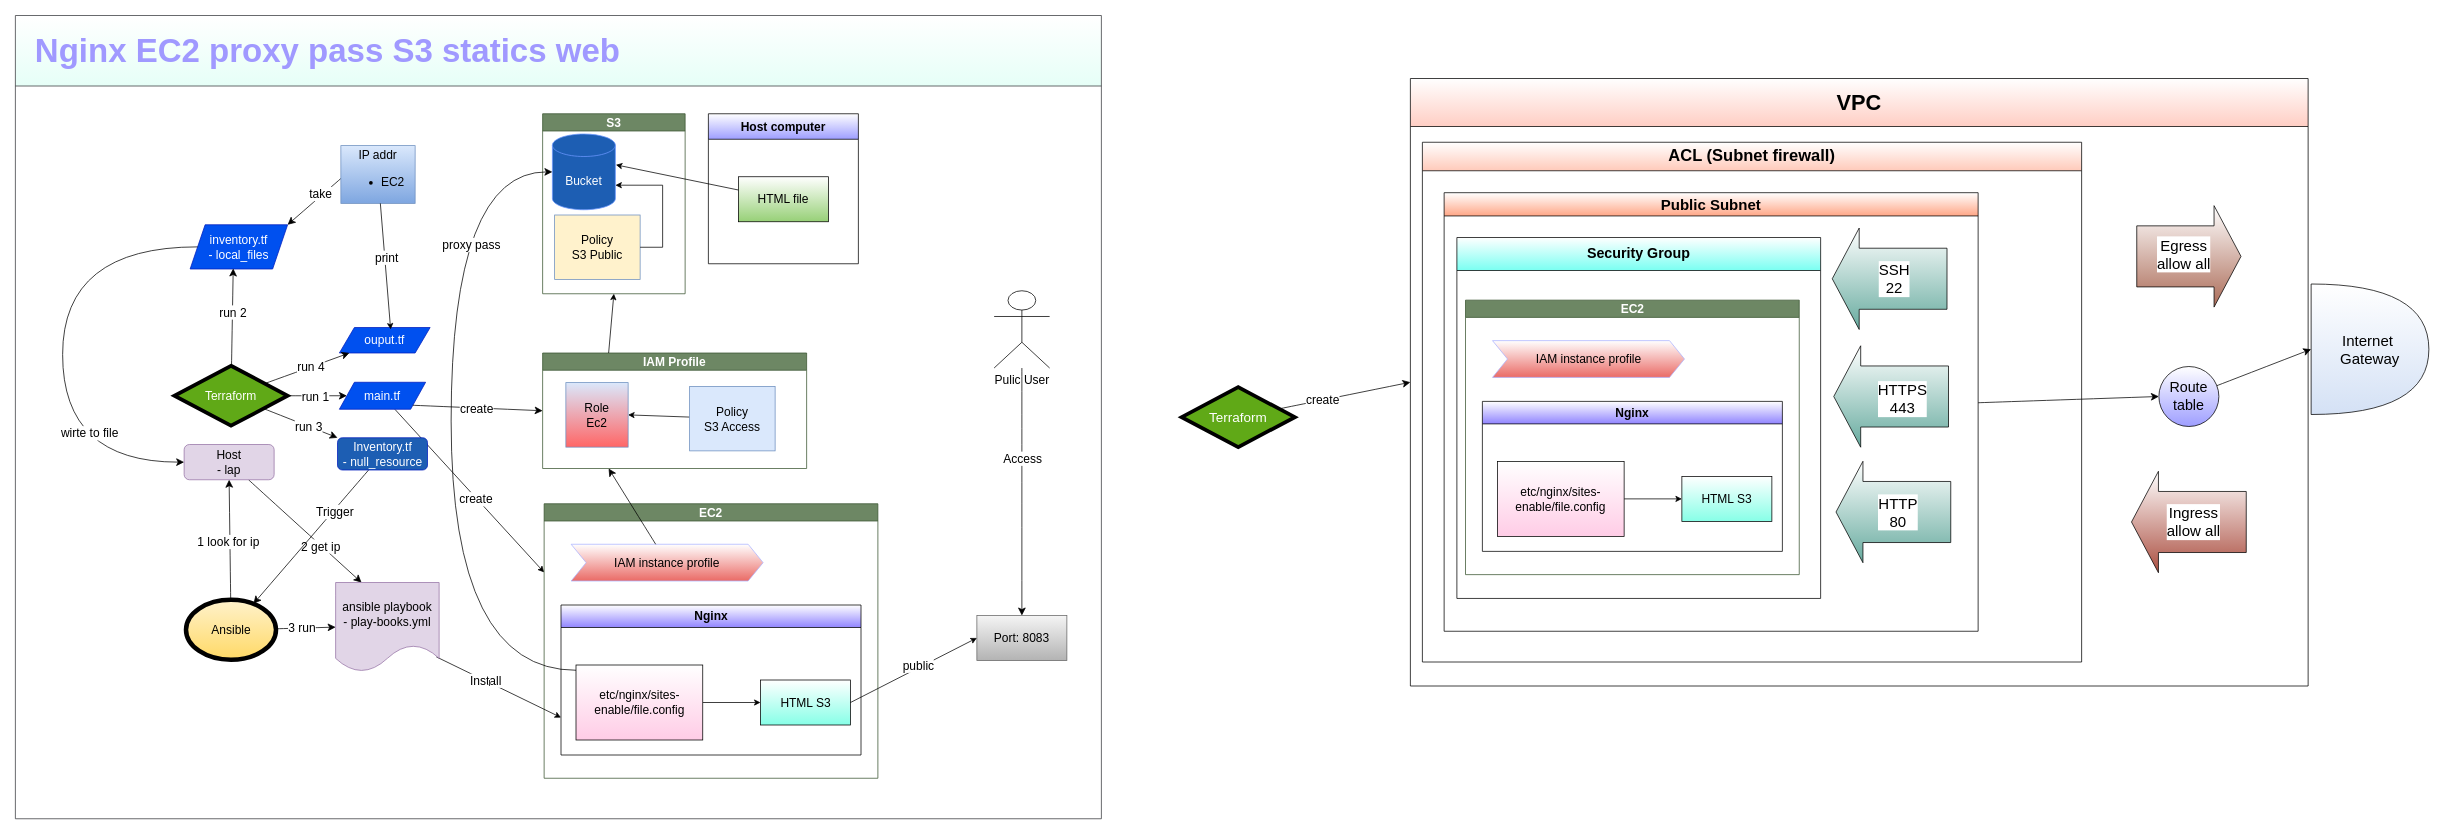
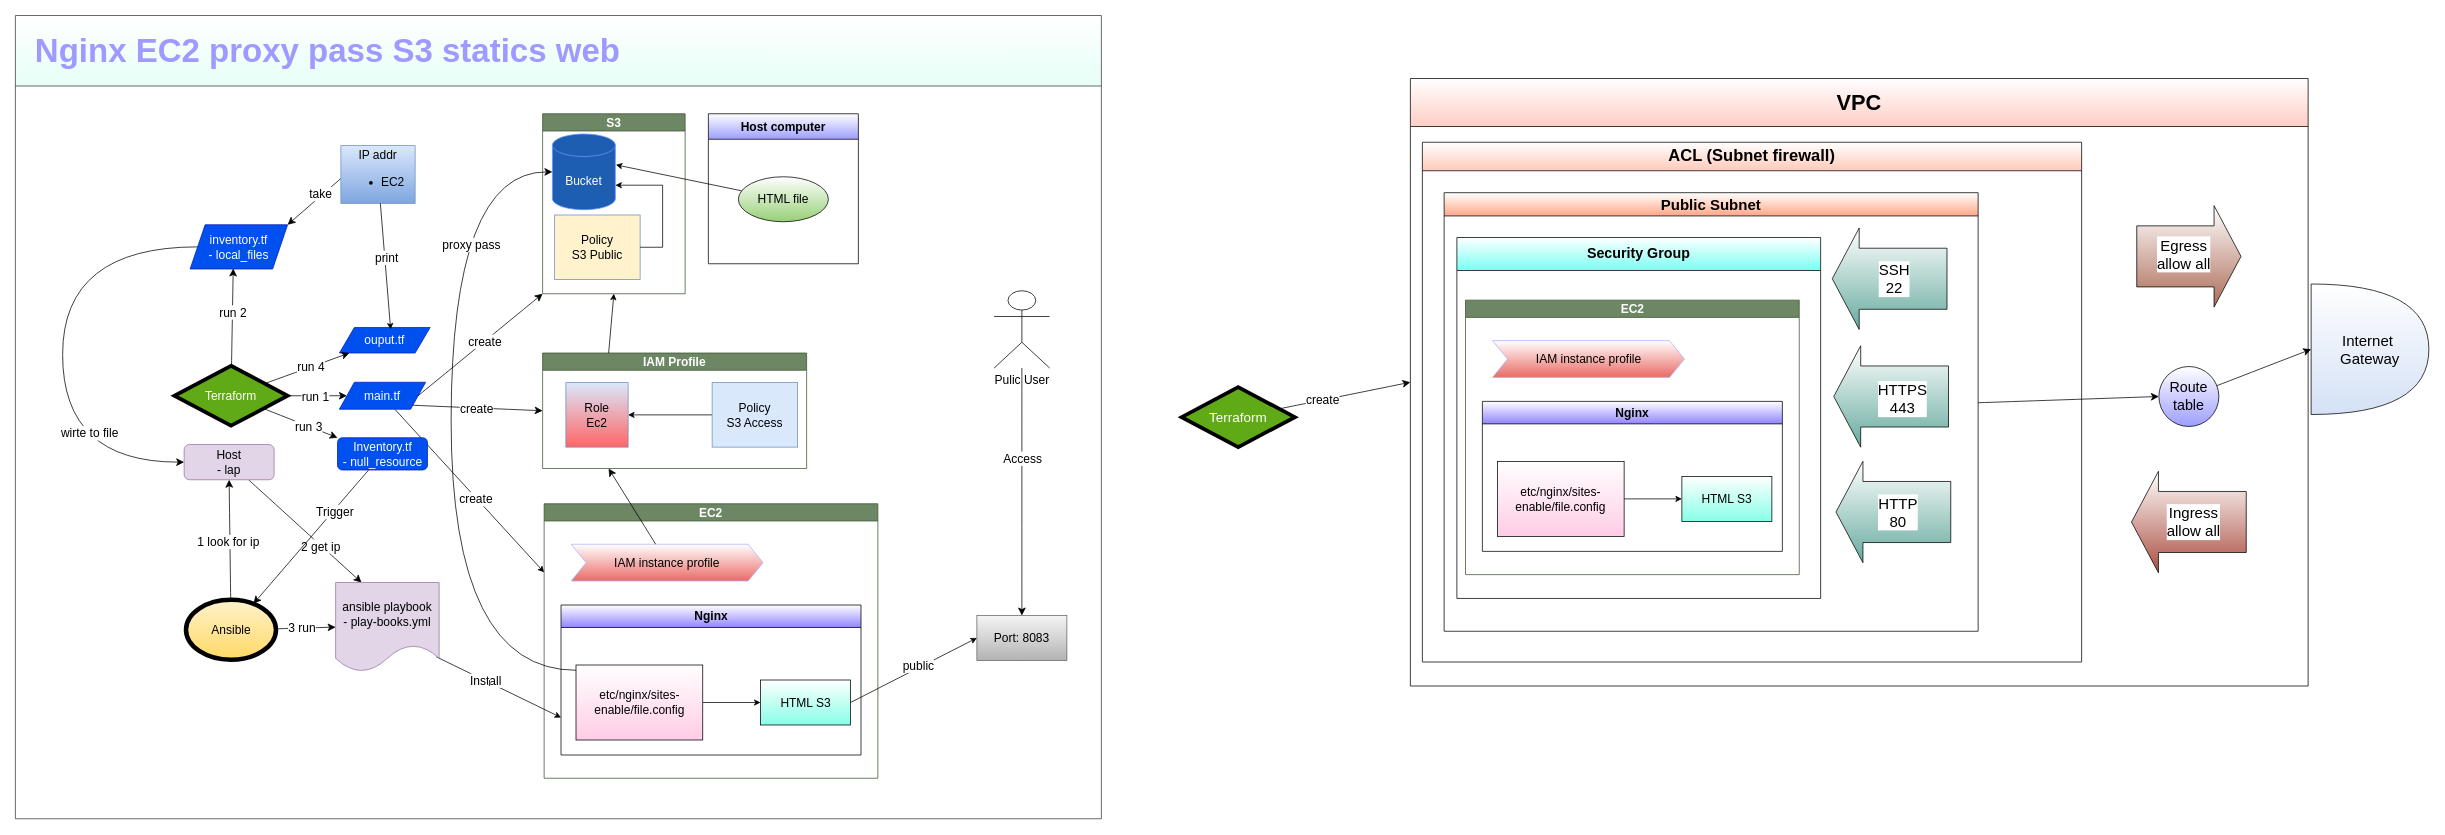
(783, 199) -> (783, 199)
none -> (479, 346)
(732, 419) -> (755, 415)
(383, 454) -> (383, 454)
